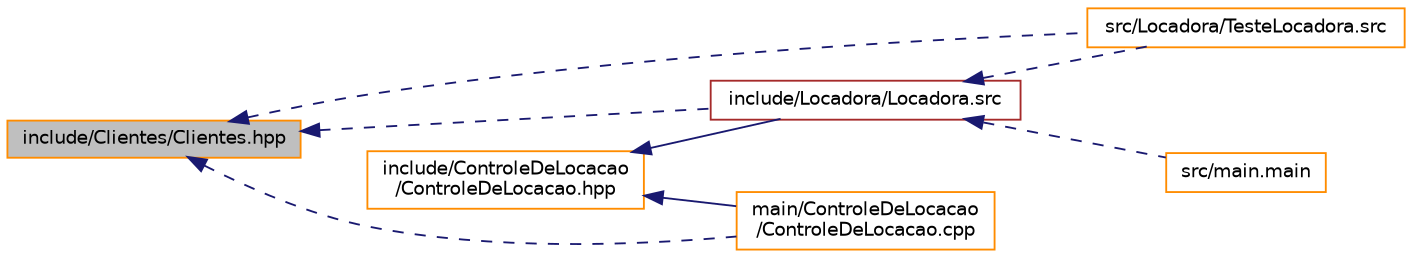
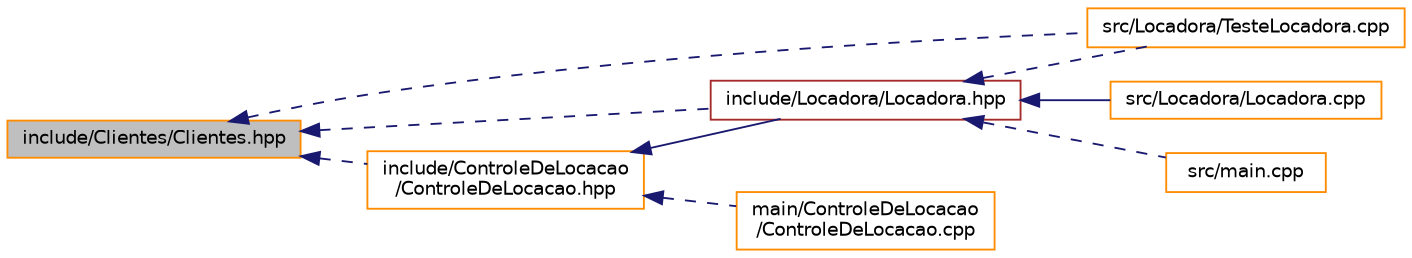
(1246, 28) -> (1246, 28)
(866, 100) -> (866, 100)
none -> (1246, 100)
(1246, 173) -> (1246, 173)
(699, 202) -> (699, 202)
(464, 240) -> (343, 161)
